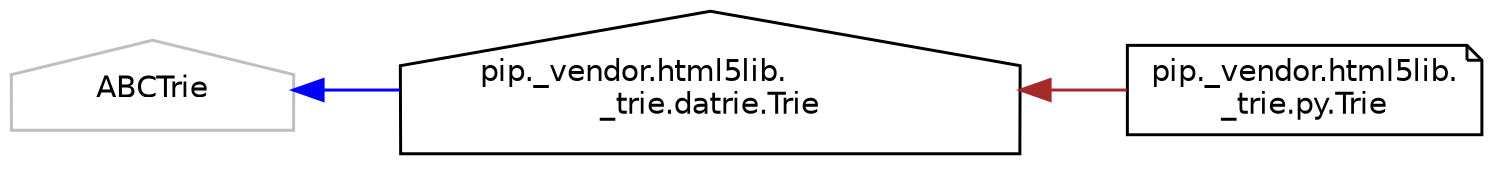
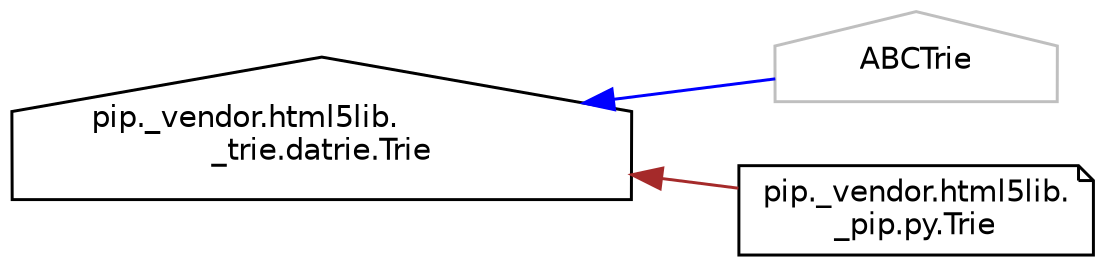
(362, 90) -> (695, 89)
(1305, 90) -> (916, 210)
